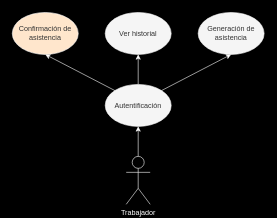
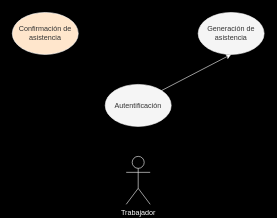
(138, 33) -> none
(138, 59) -> none
(77, 71) -> none
(138, 131) -> none
